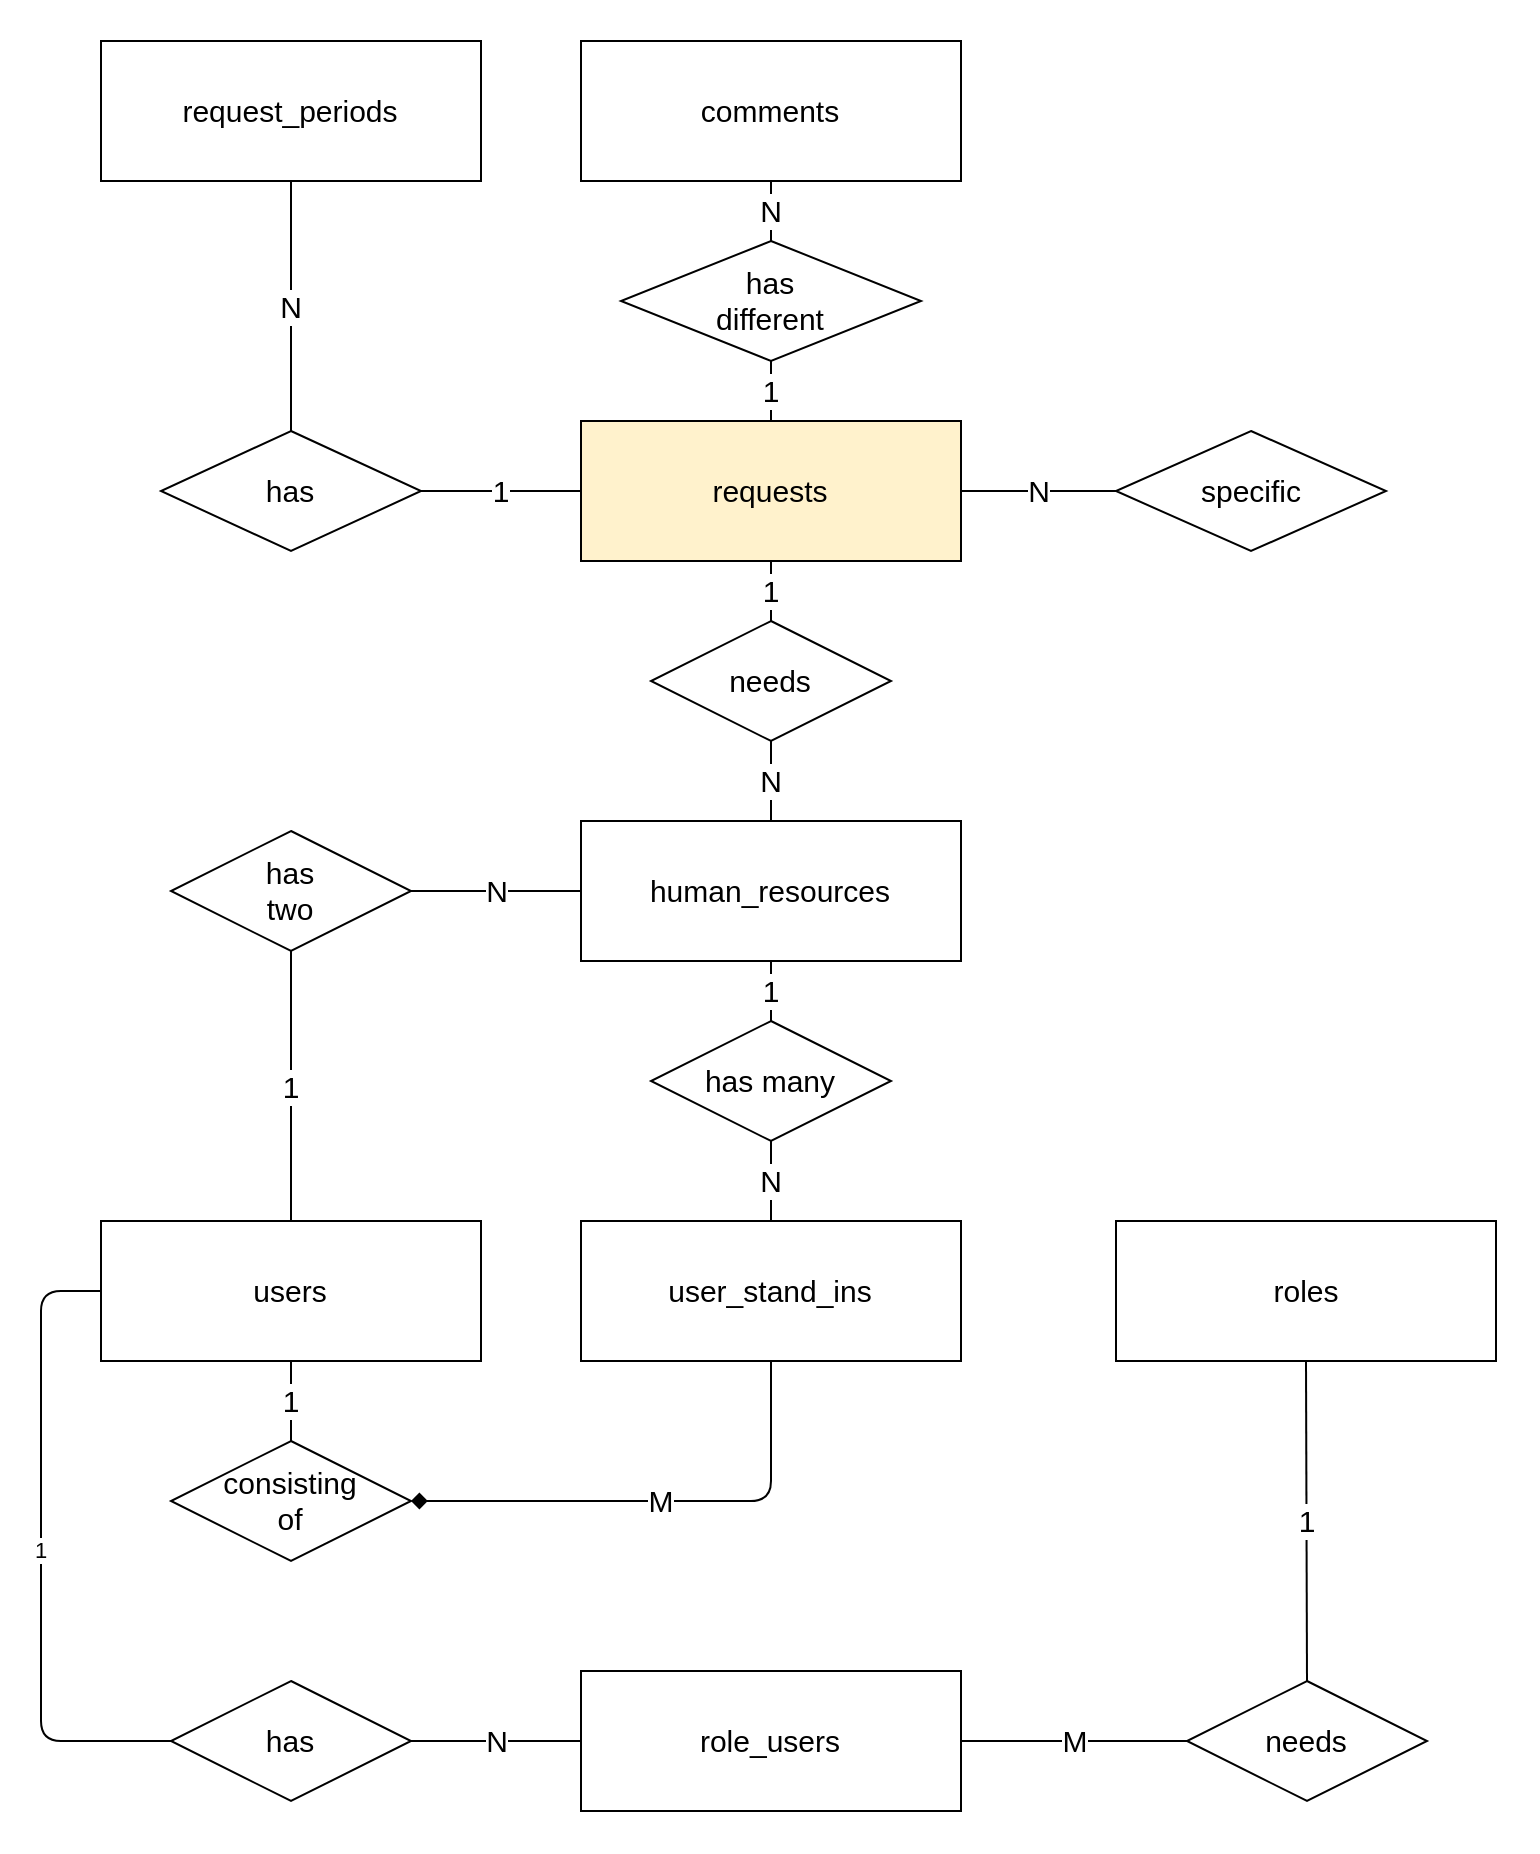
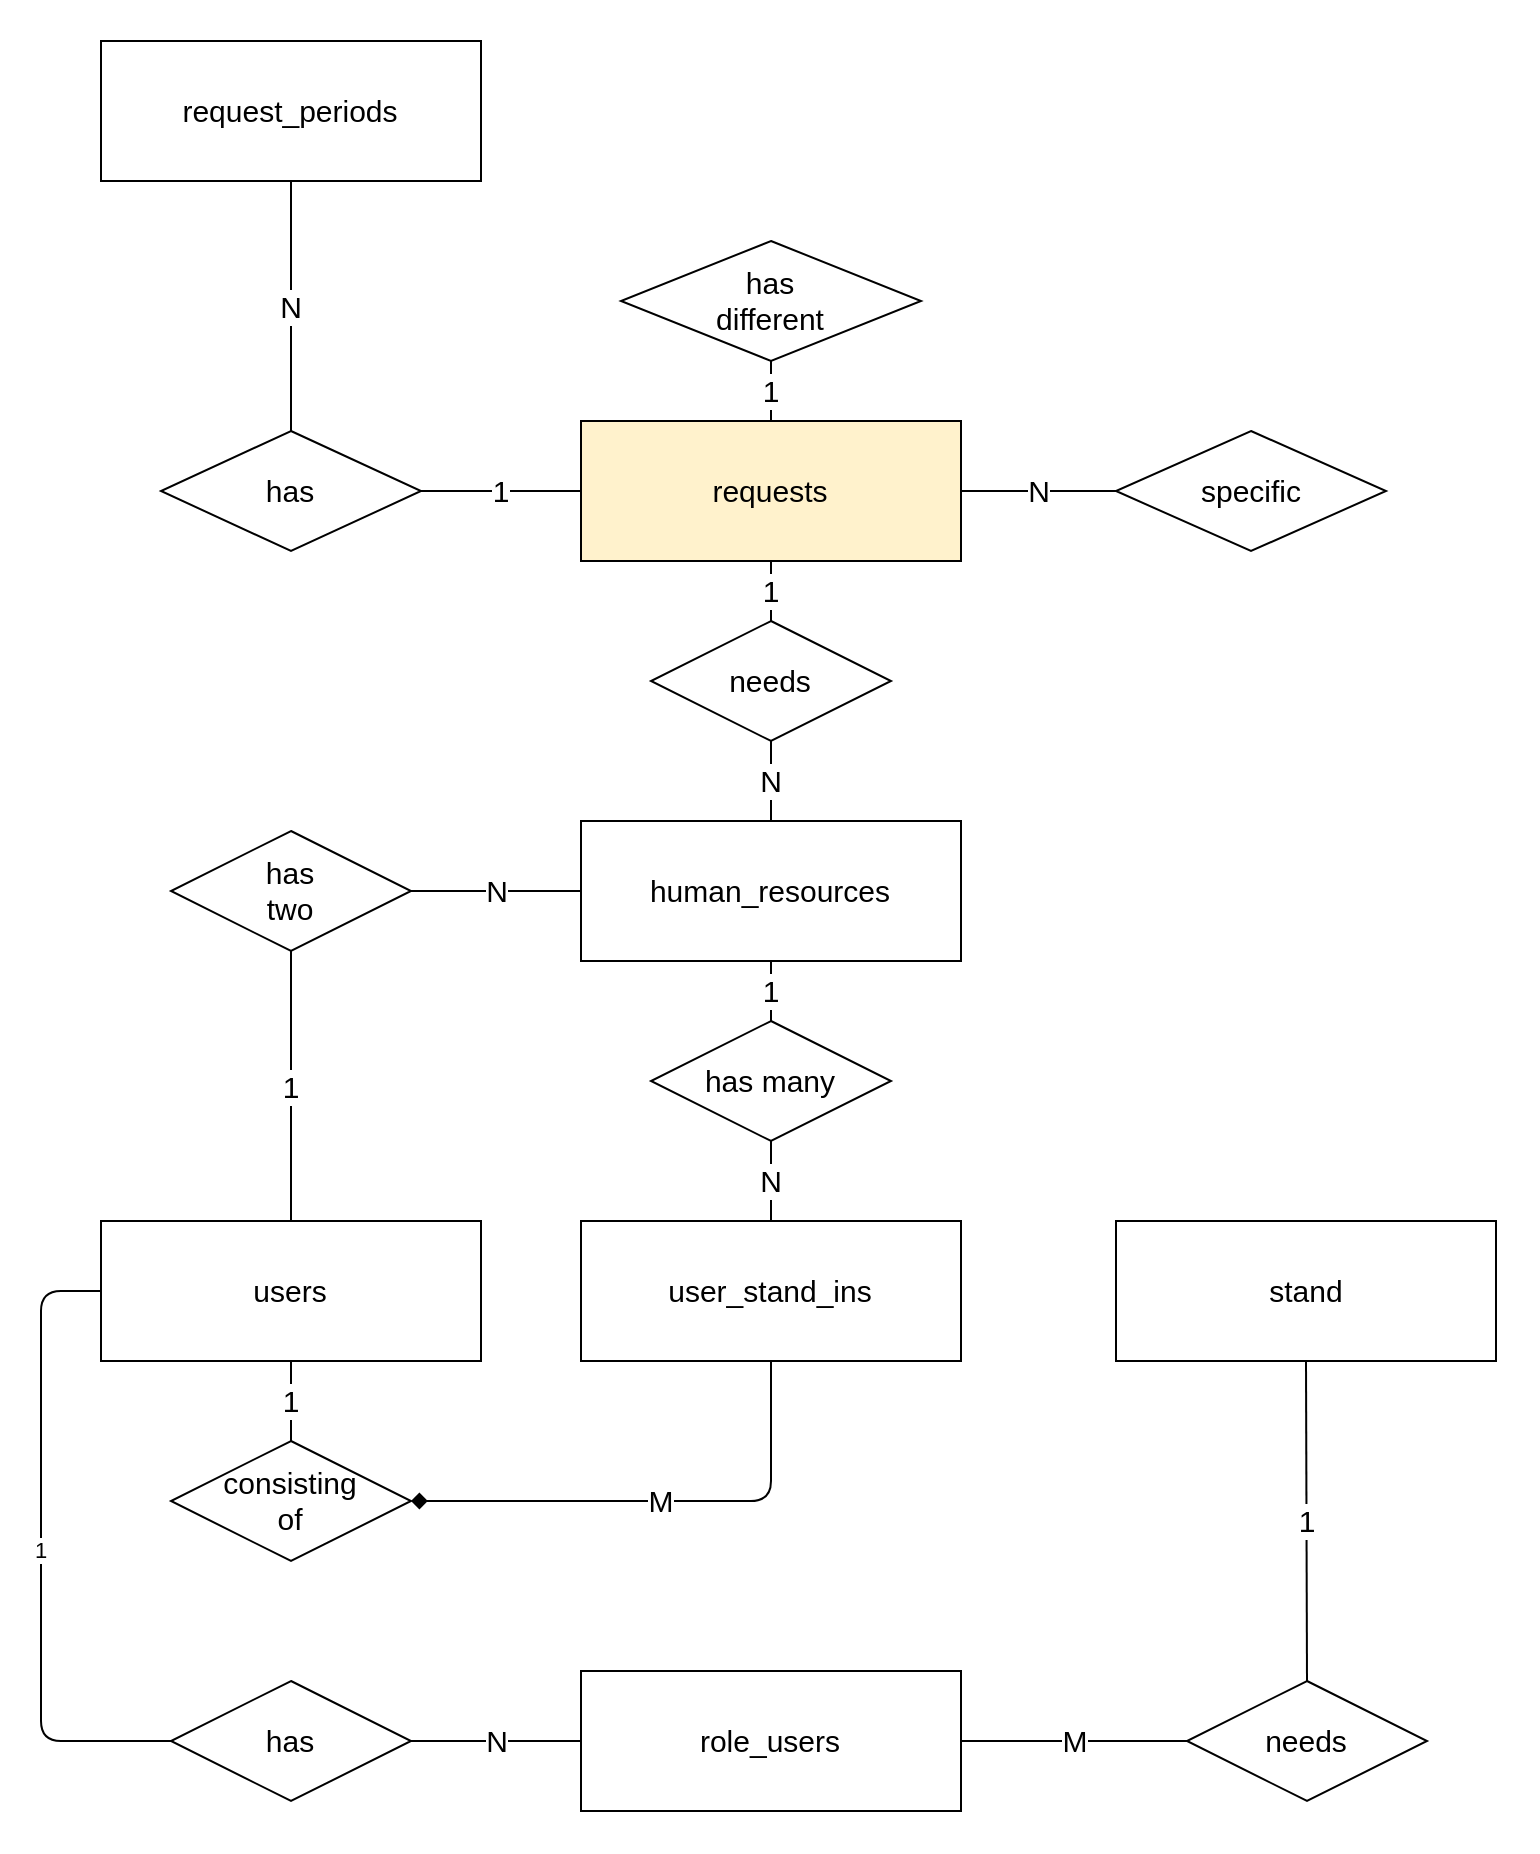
(771, 111) -> none
(771, 212) -> none
(1307, 1291) -> (1307, 1291)
